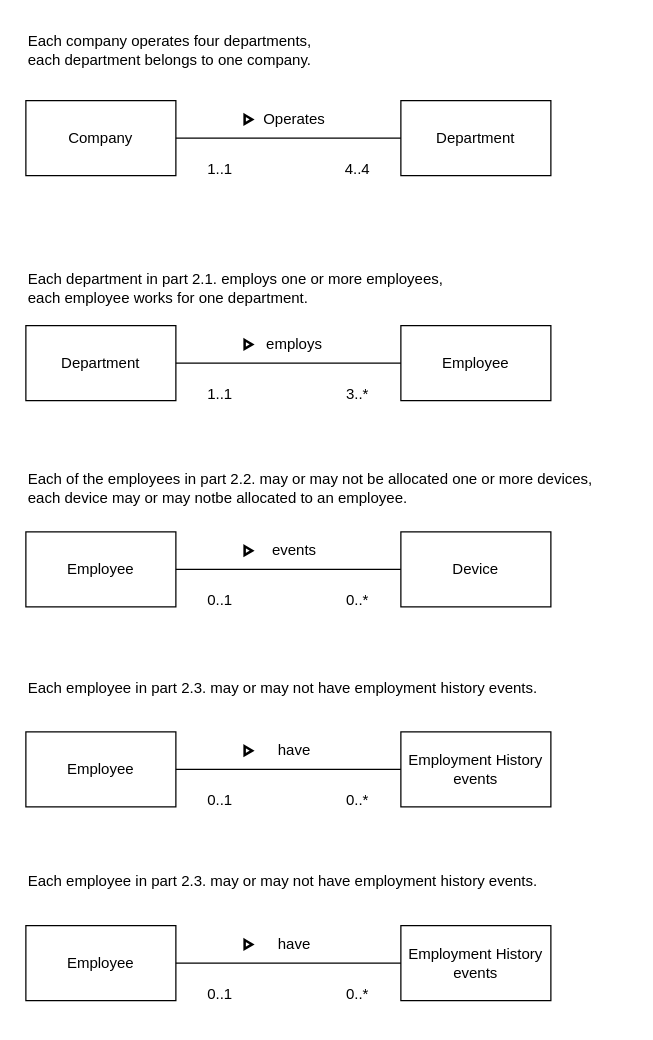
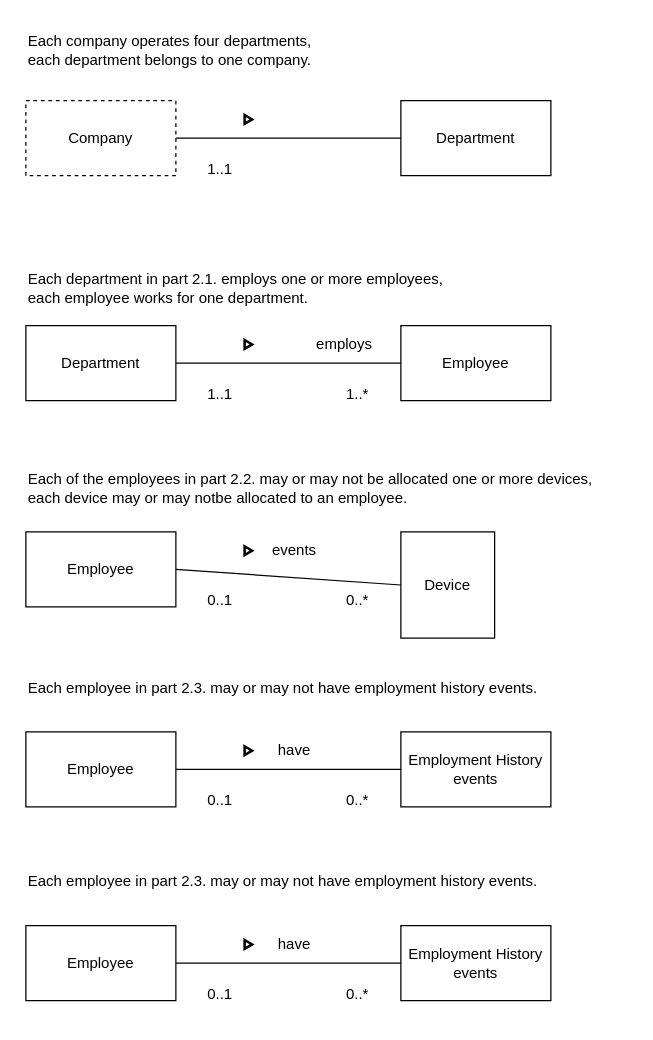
(294, 119) -> none
(101, 138) -> (101, 138)
(357, 169) -> none
(294, 344) -> (344, 344)
(358, 394) -> (358, 394)
(476, 569) -> (448, 585)
